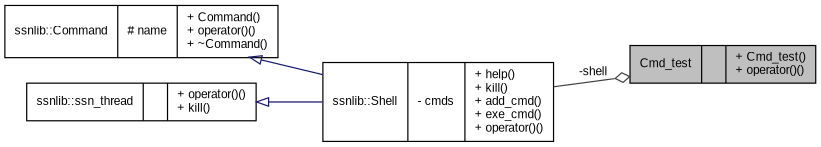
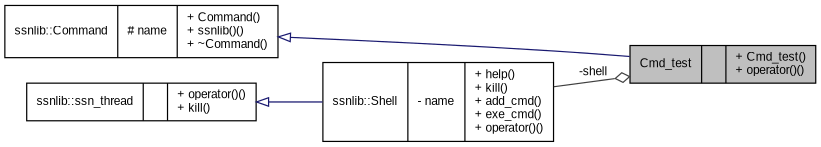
(222, 31) -> (215, 31)
(292, 67) -> (460, 46)
(436, 101) -> (436, 101)
